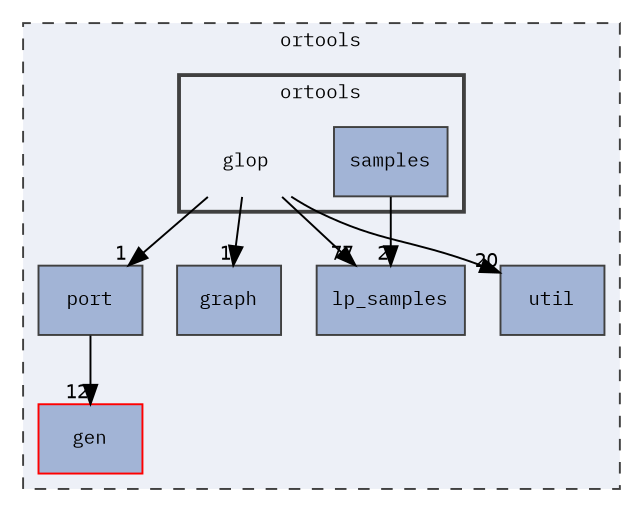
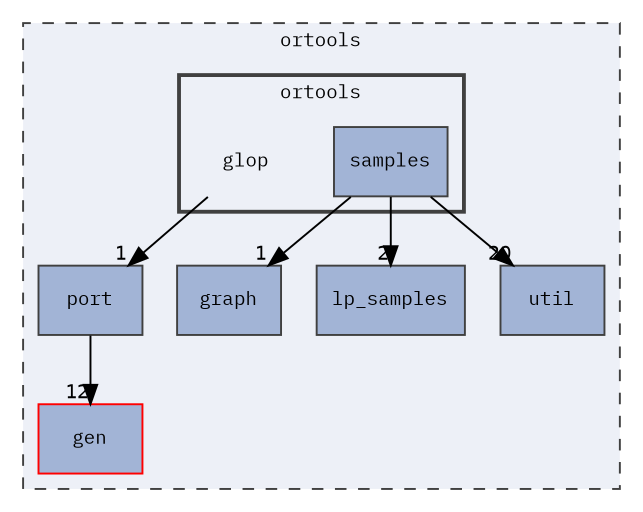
(239, 224) -> (317, 225)
(312, 225) -> none
(379, 236) -> (464, 225)
